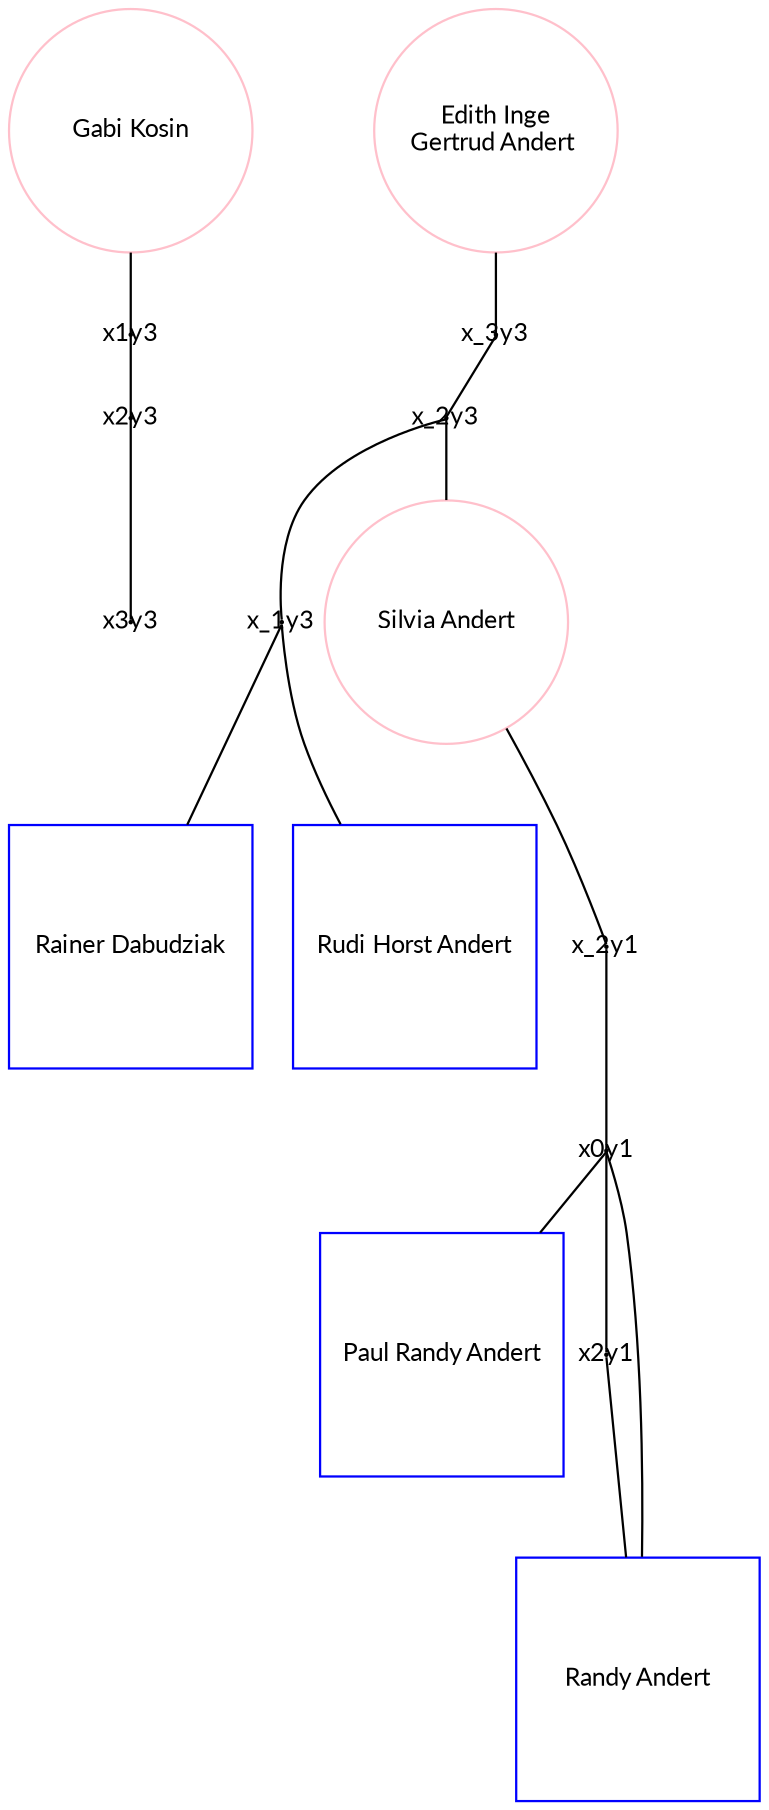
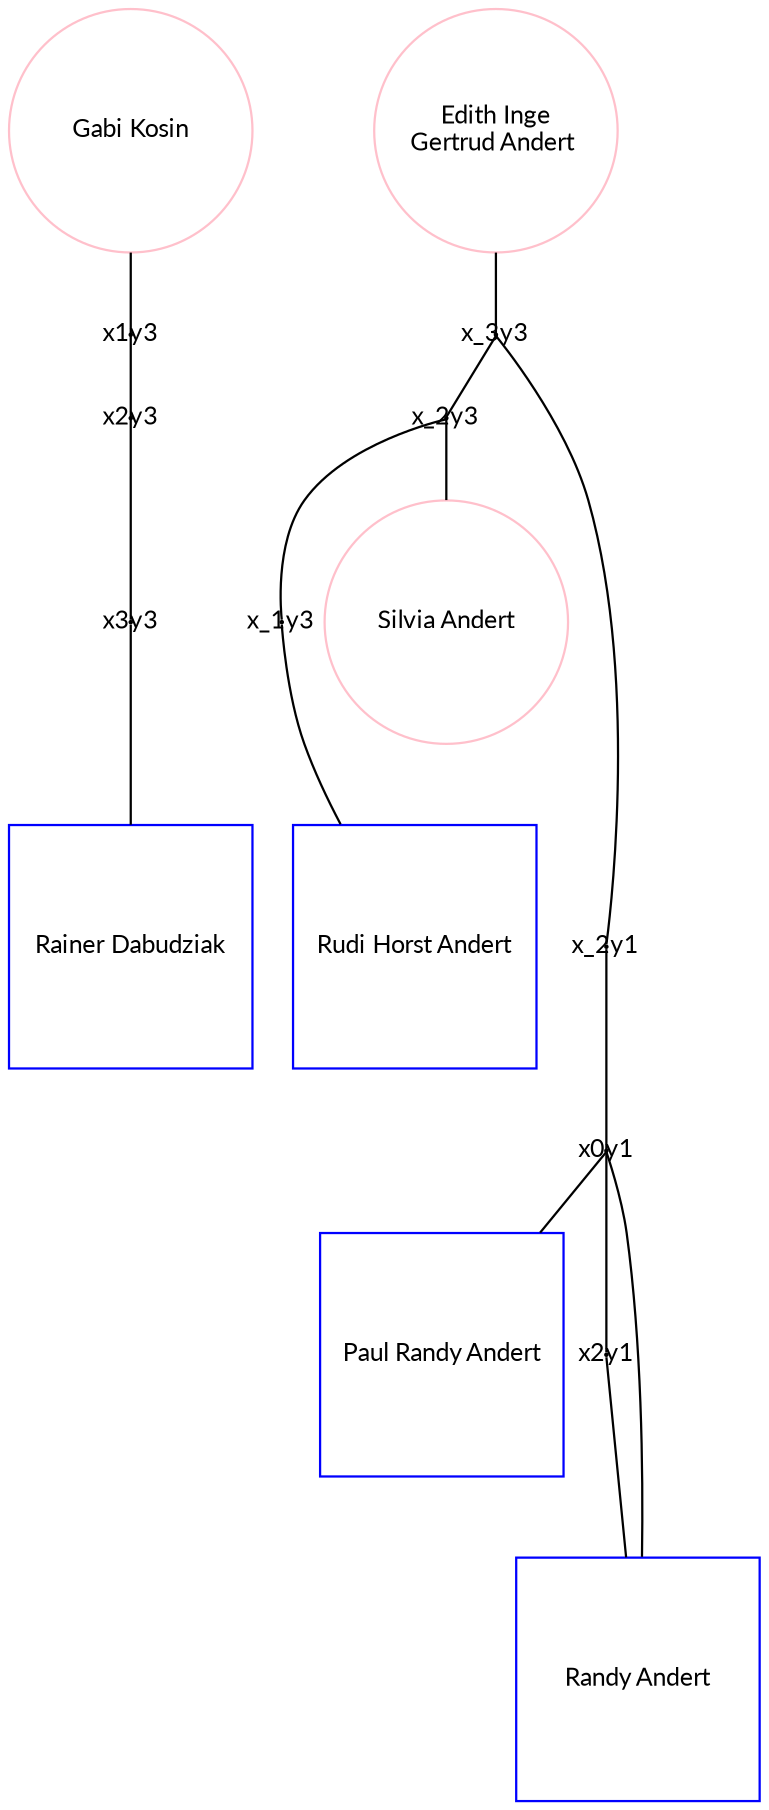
(234, 725) -> (131, 725)
(561, 834) -> (611, 627)
